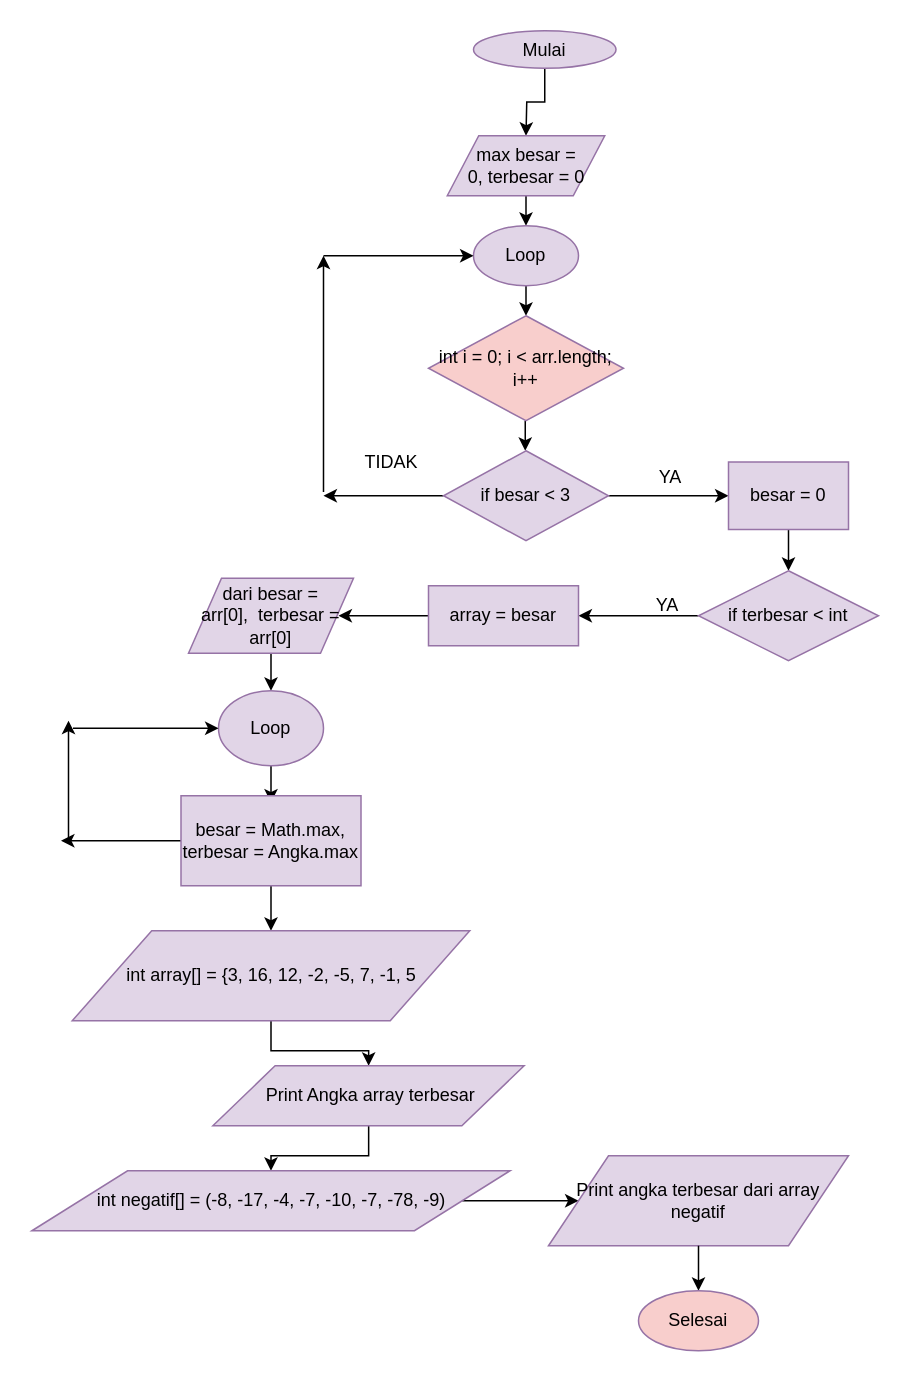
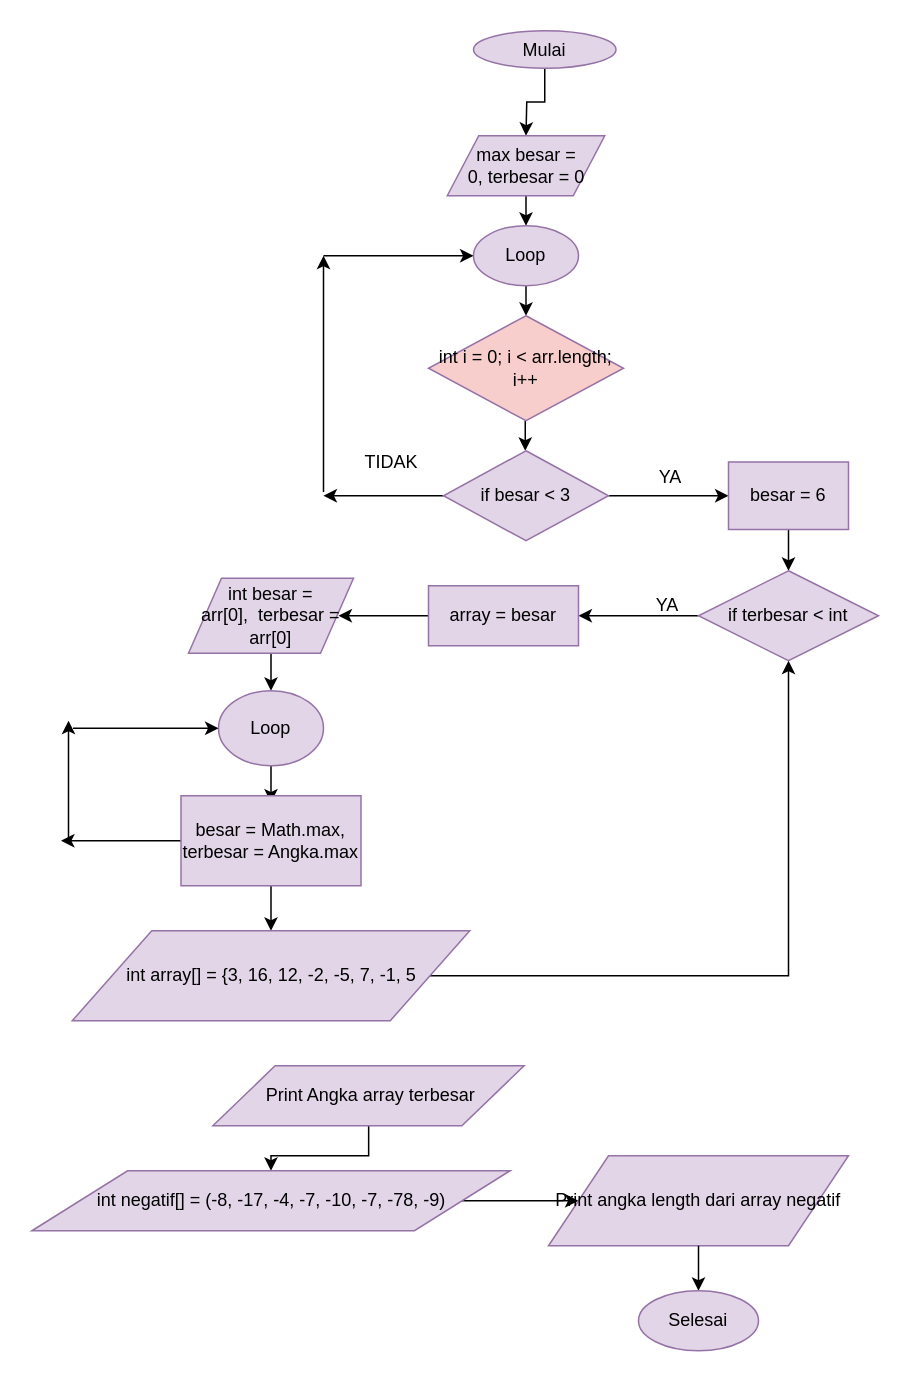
(788, 496) -> (788, 496)
(271, 616) -> (271, 616)
(307, 1051) -> (761, 976)
(698, 1201) -> (698, 1201)
(698, 1321) -> (698, 1321)
